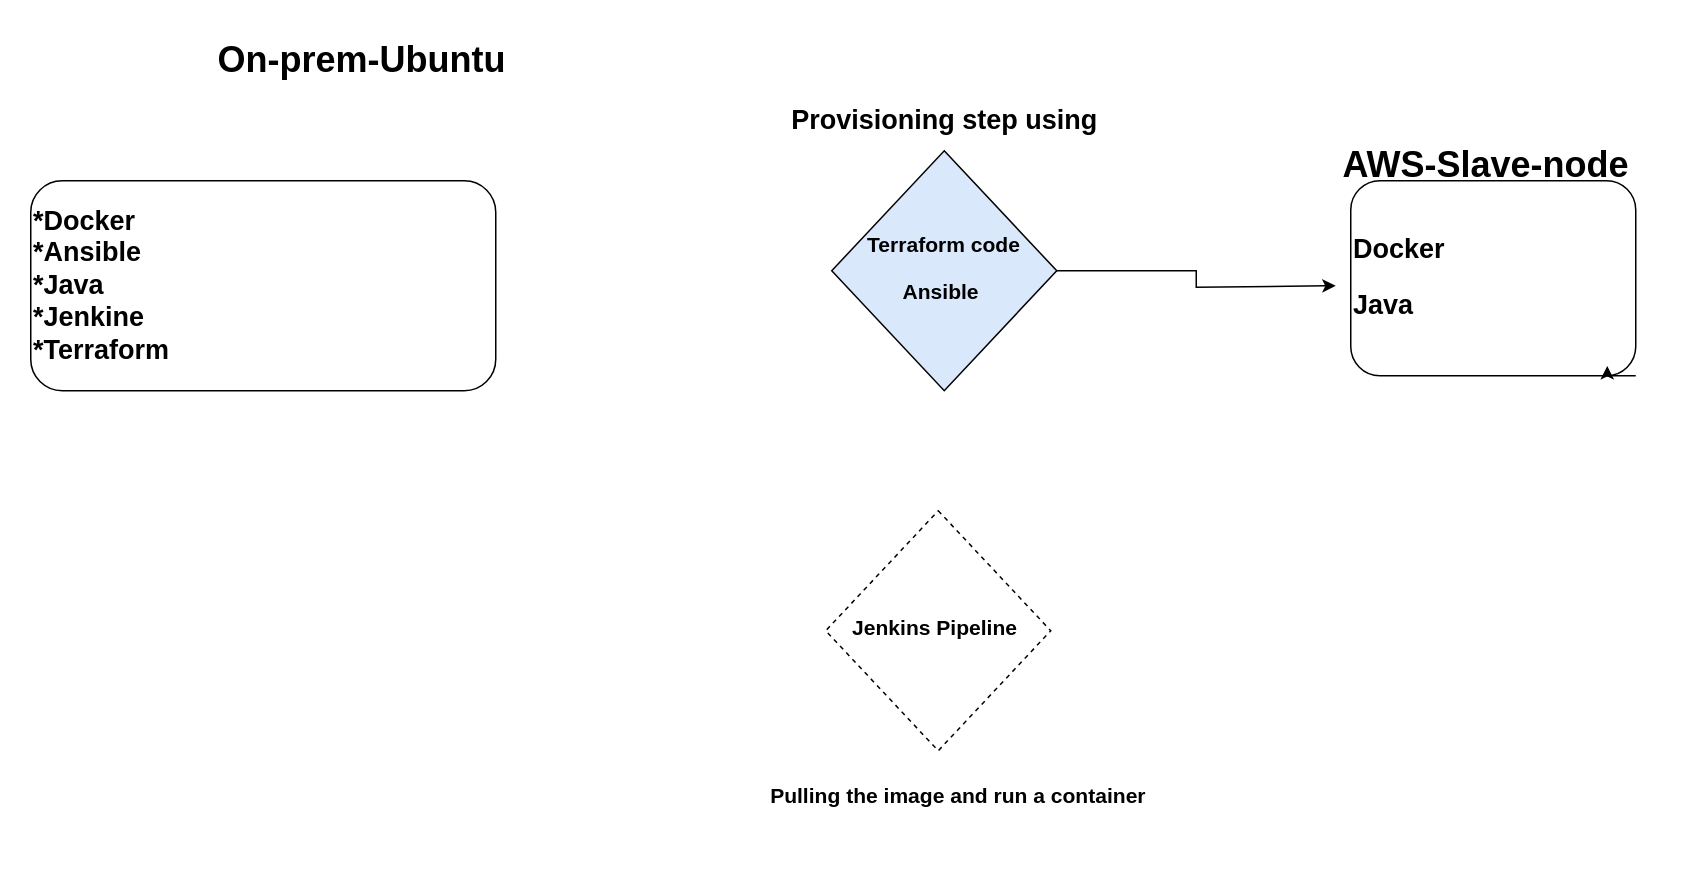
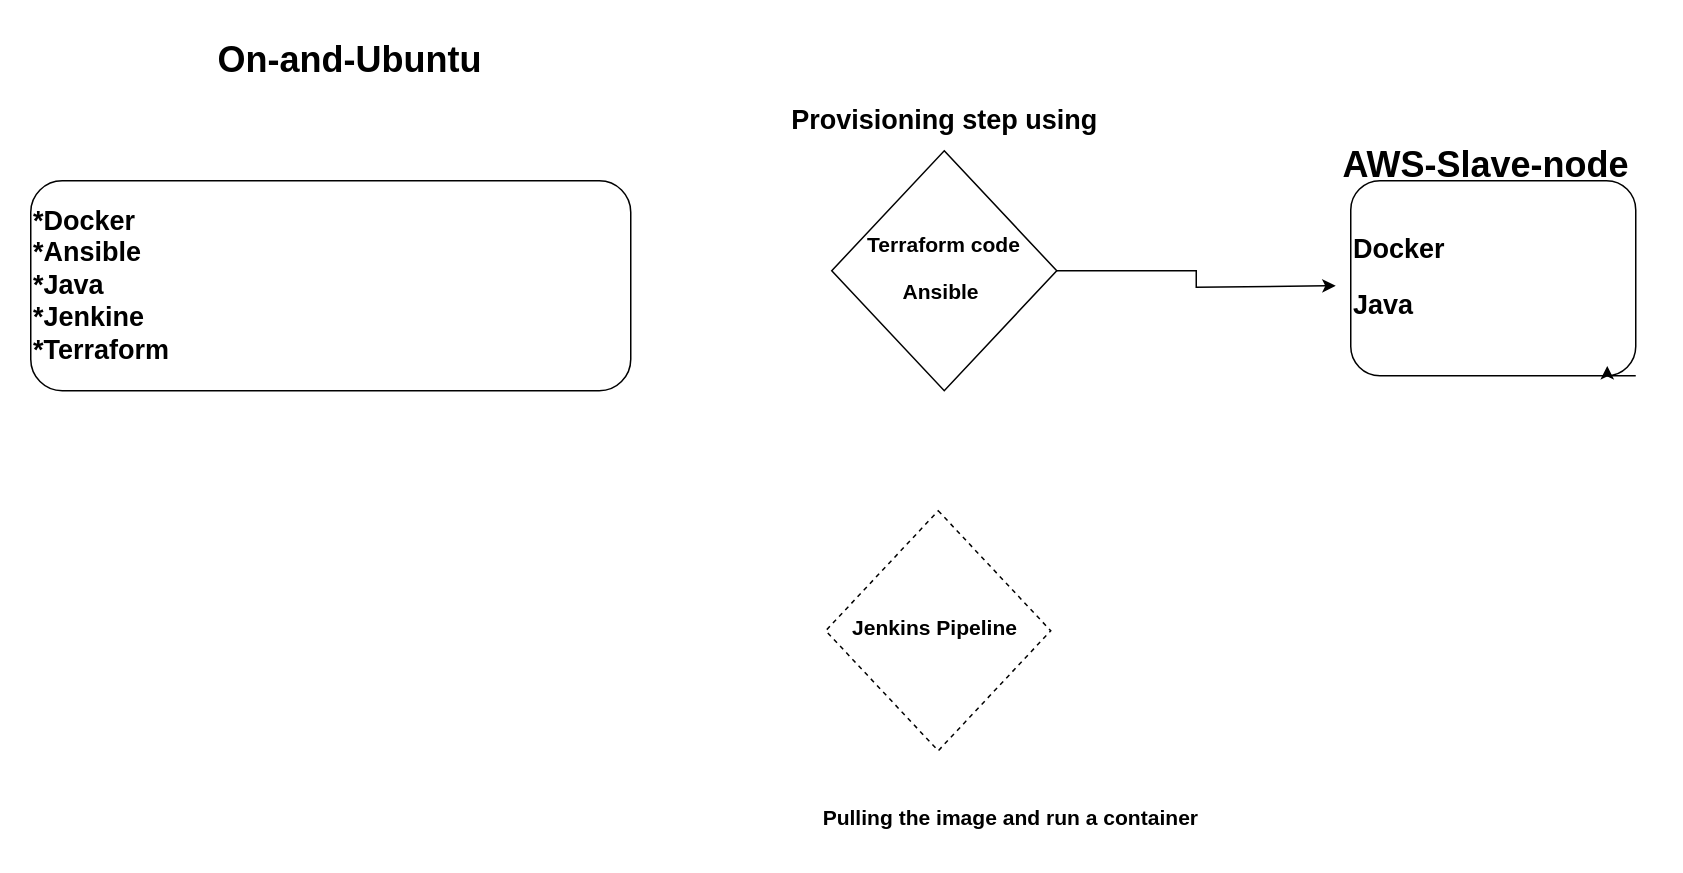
(289, 27) -> (284, 27)
(944, 271) -> (944, 271)
(263, 286) -> (331, 286)
(961, 796) -> (1013, 818)
